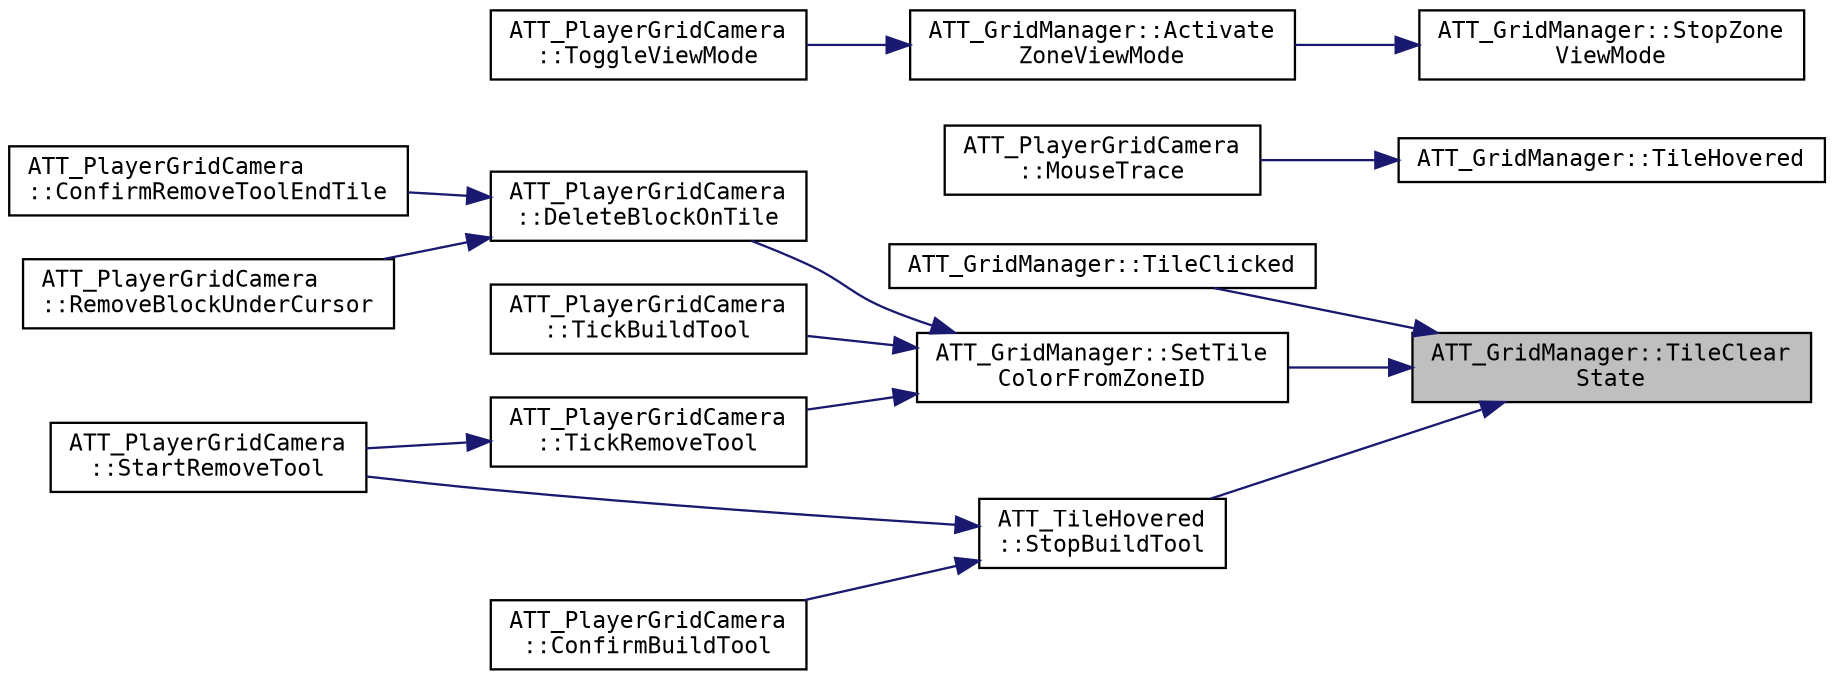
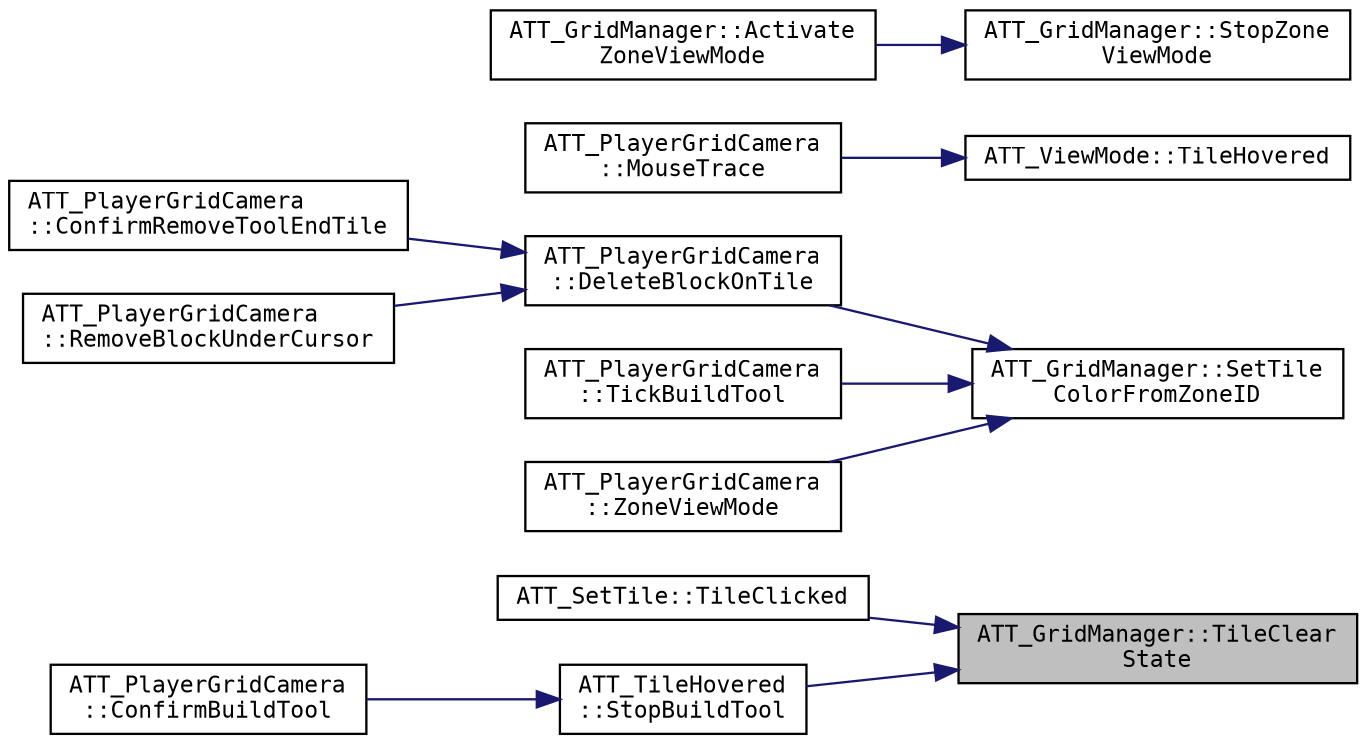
(649, 45) -> none
(1612, 160) -> (1158, 158)
(1103, 266) -> (683, 598)
(1338, 368) -> none
(649, 432) -> (683, 497)
(209, 457) -> none
